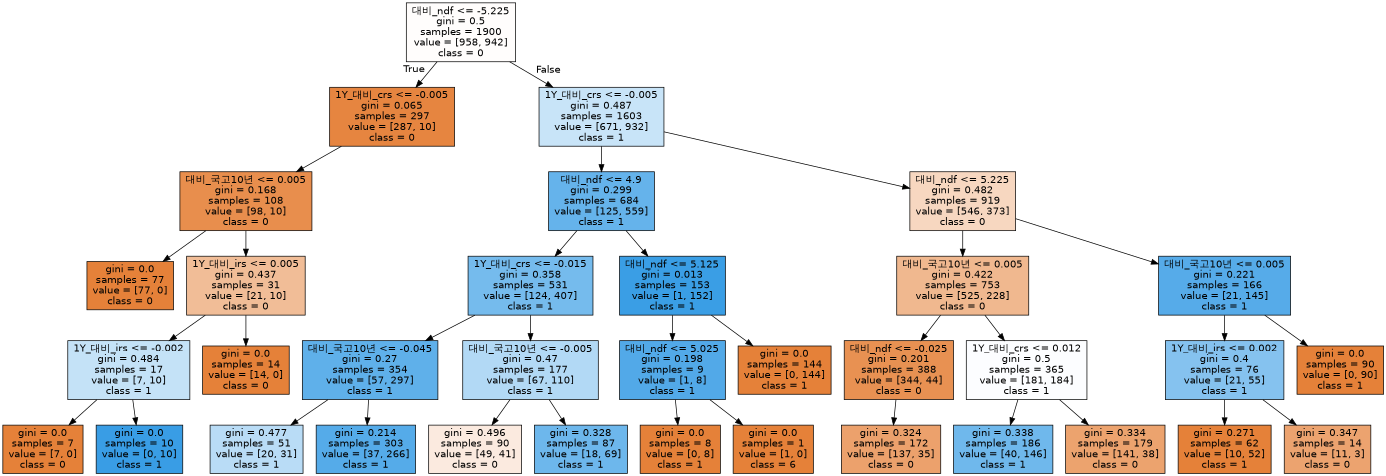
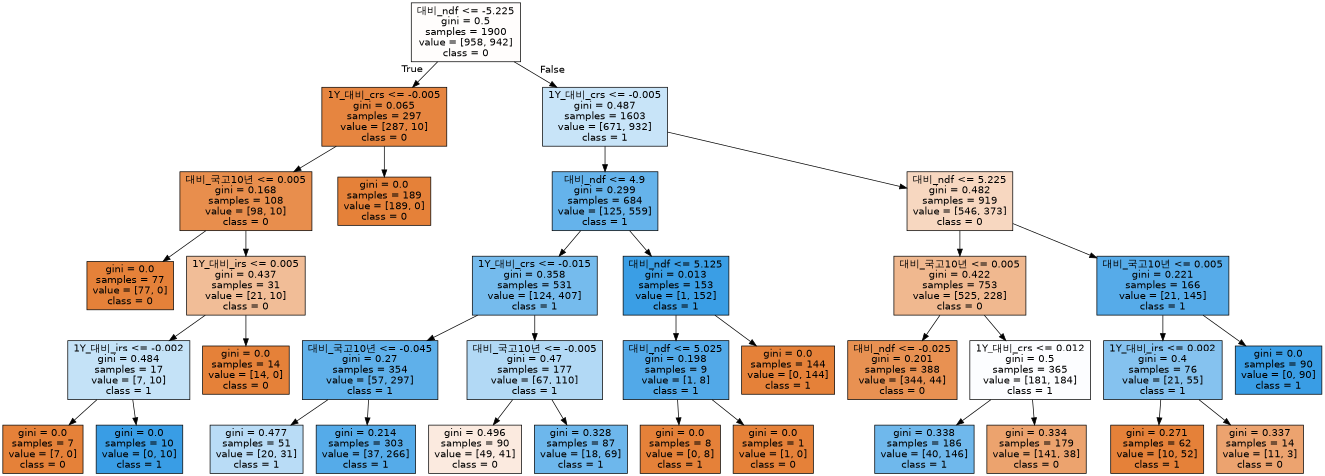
none -> (384, 201)
(1340, 370) -> (1279, 370)
(773, 449) -> (773, 449)
(891, 449) -> none
(1328, 449) -> (1260, 449)
